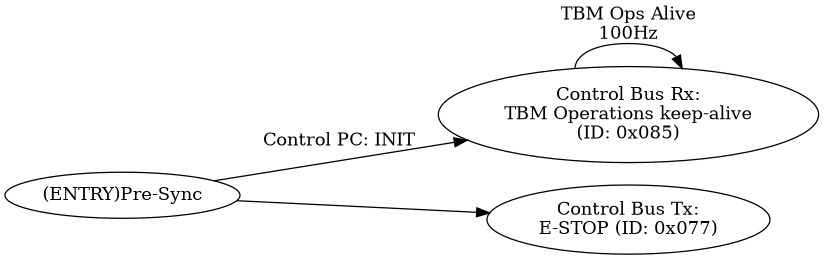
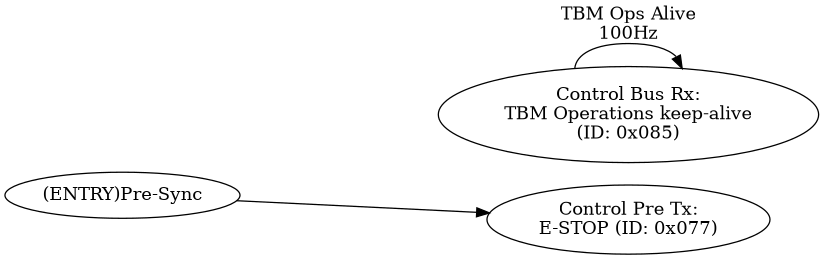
(334, 162) -> none
(628, 220) -> (628, 220)
